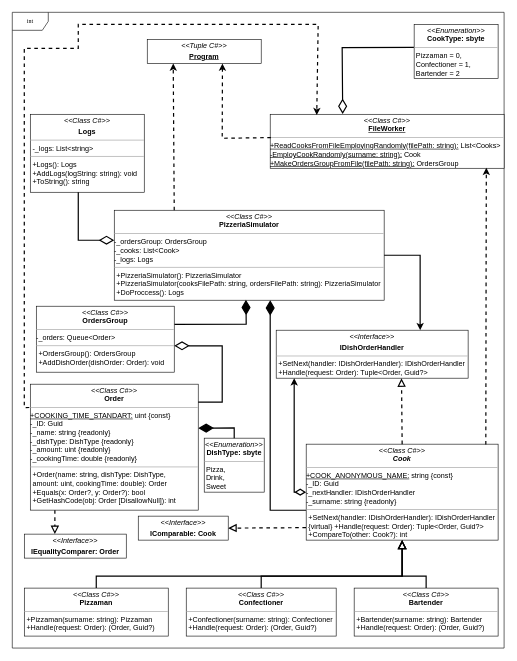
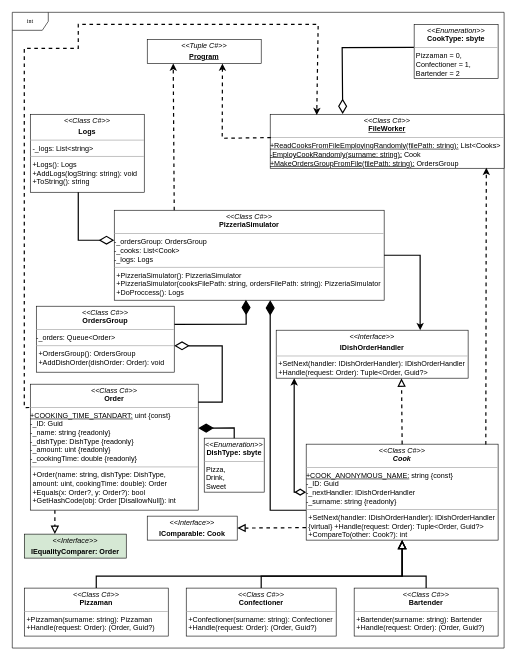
(183, 528) -> (192, 528)
(75, 546) -> (75, 546)
